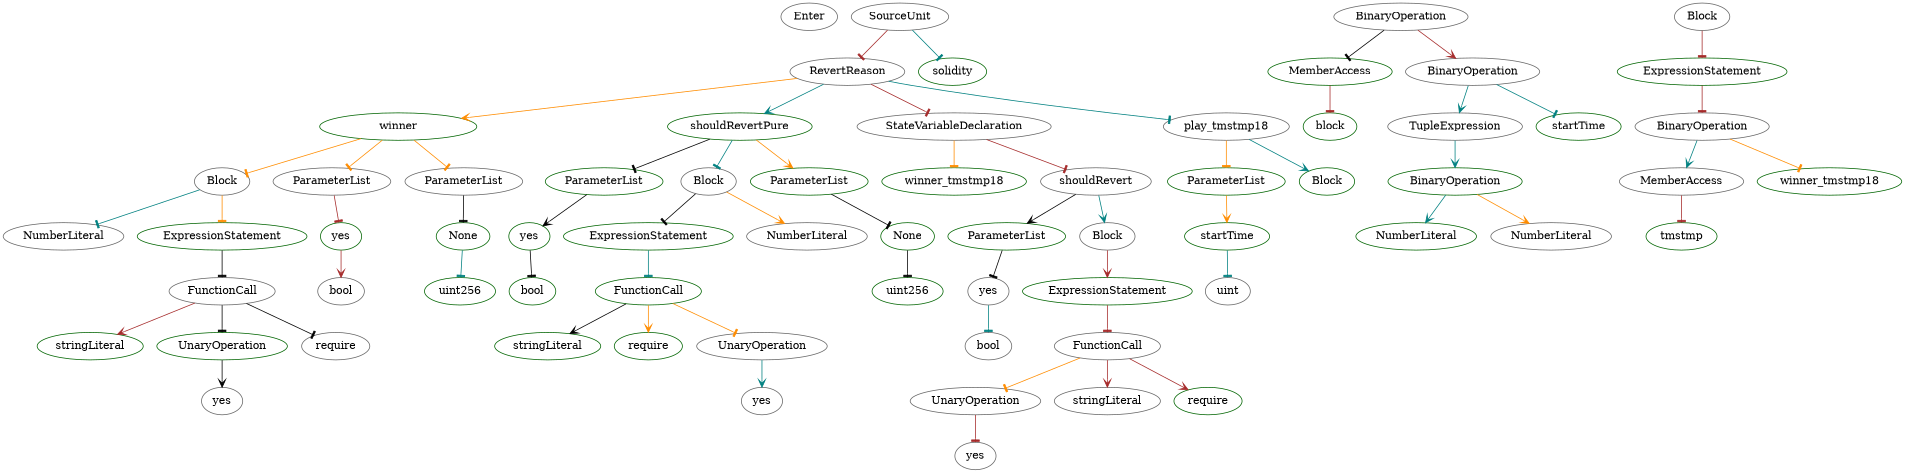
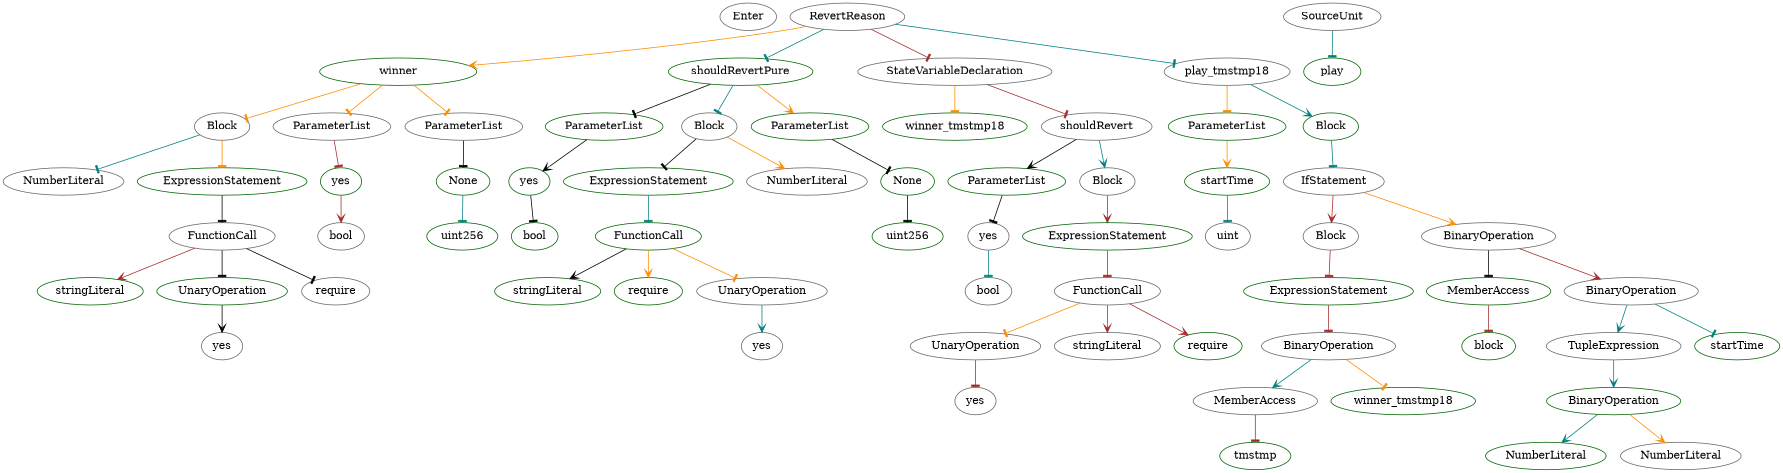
(875, 43) -> none
(953, 72) -> (1332, 72)
(797, 97) -> (796, 43)
none -> (1334, 181)
